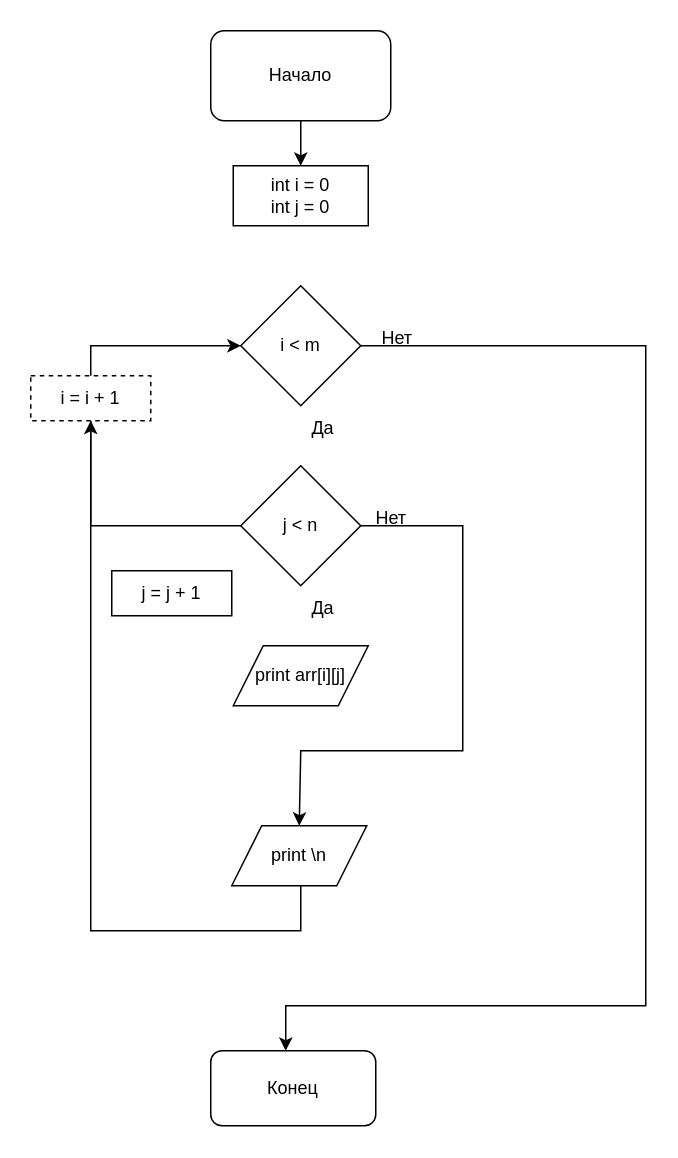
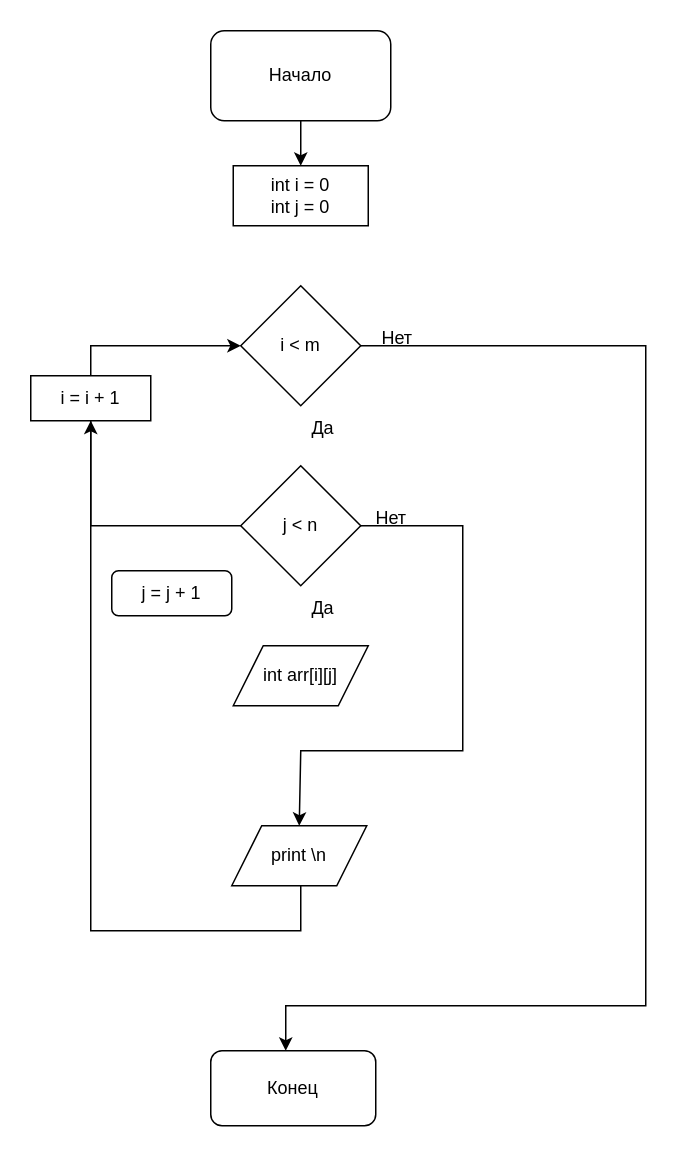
(91, 398) -> (91, 398)
(172, 593) -> (172, 593)
(301, 676) -> (301, 676)
